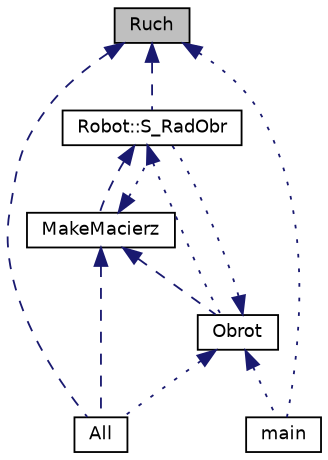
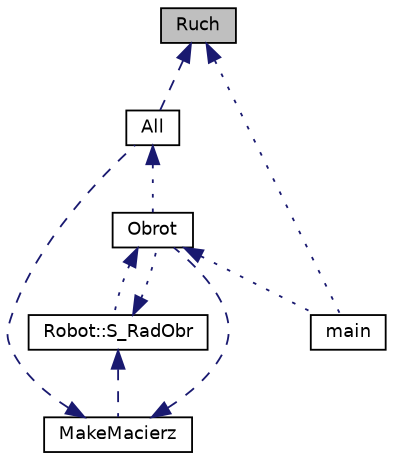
(152, 86) -> none
(142, 172) -> none
(162, 389) -> (153, 189)
